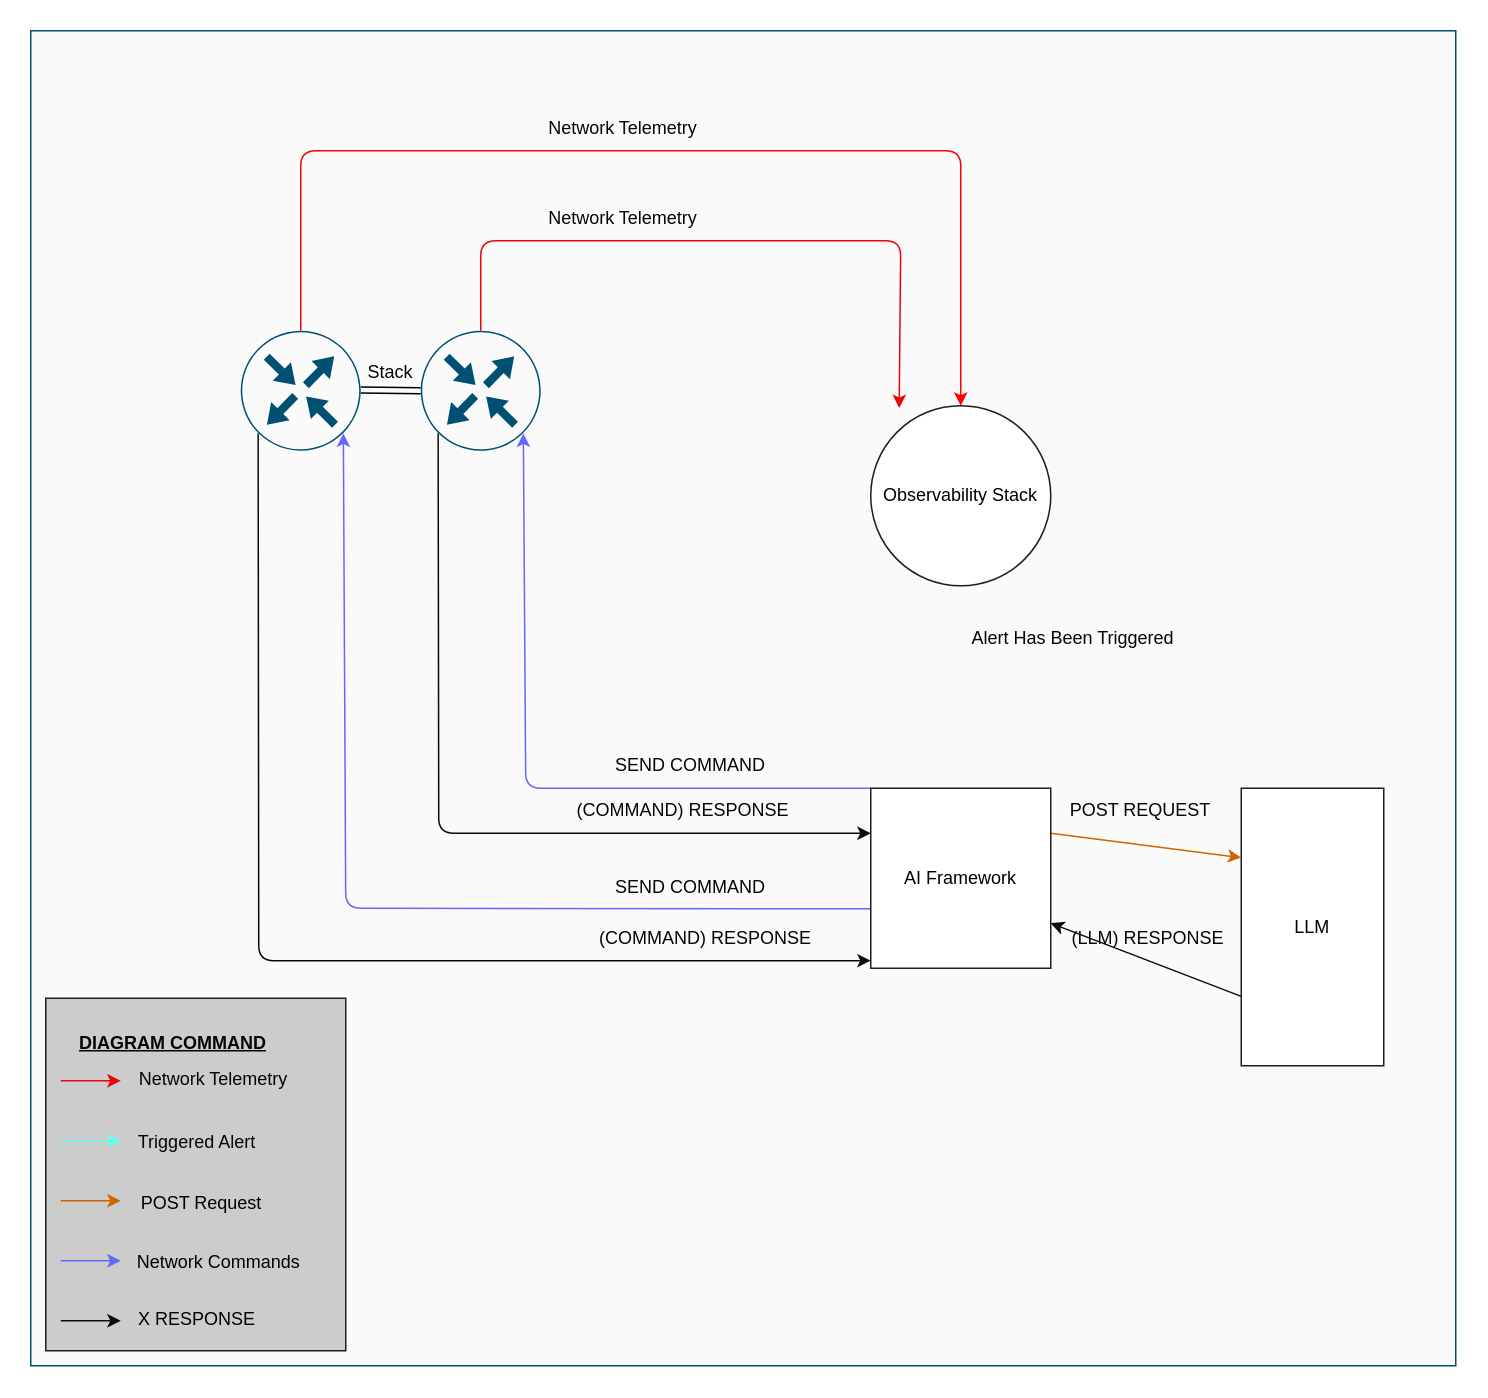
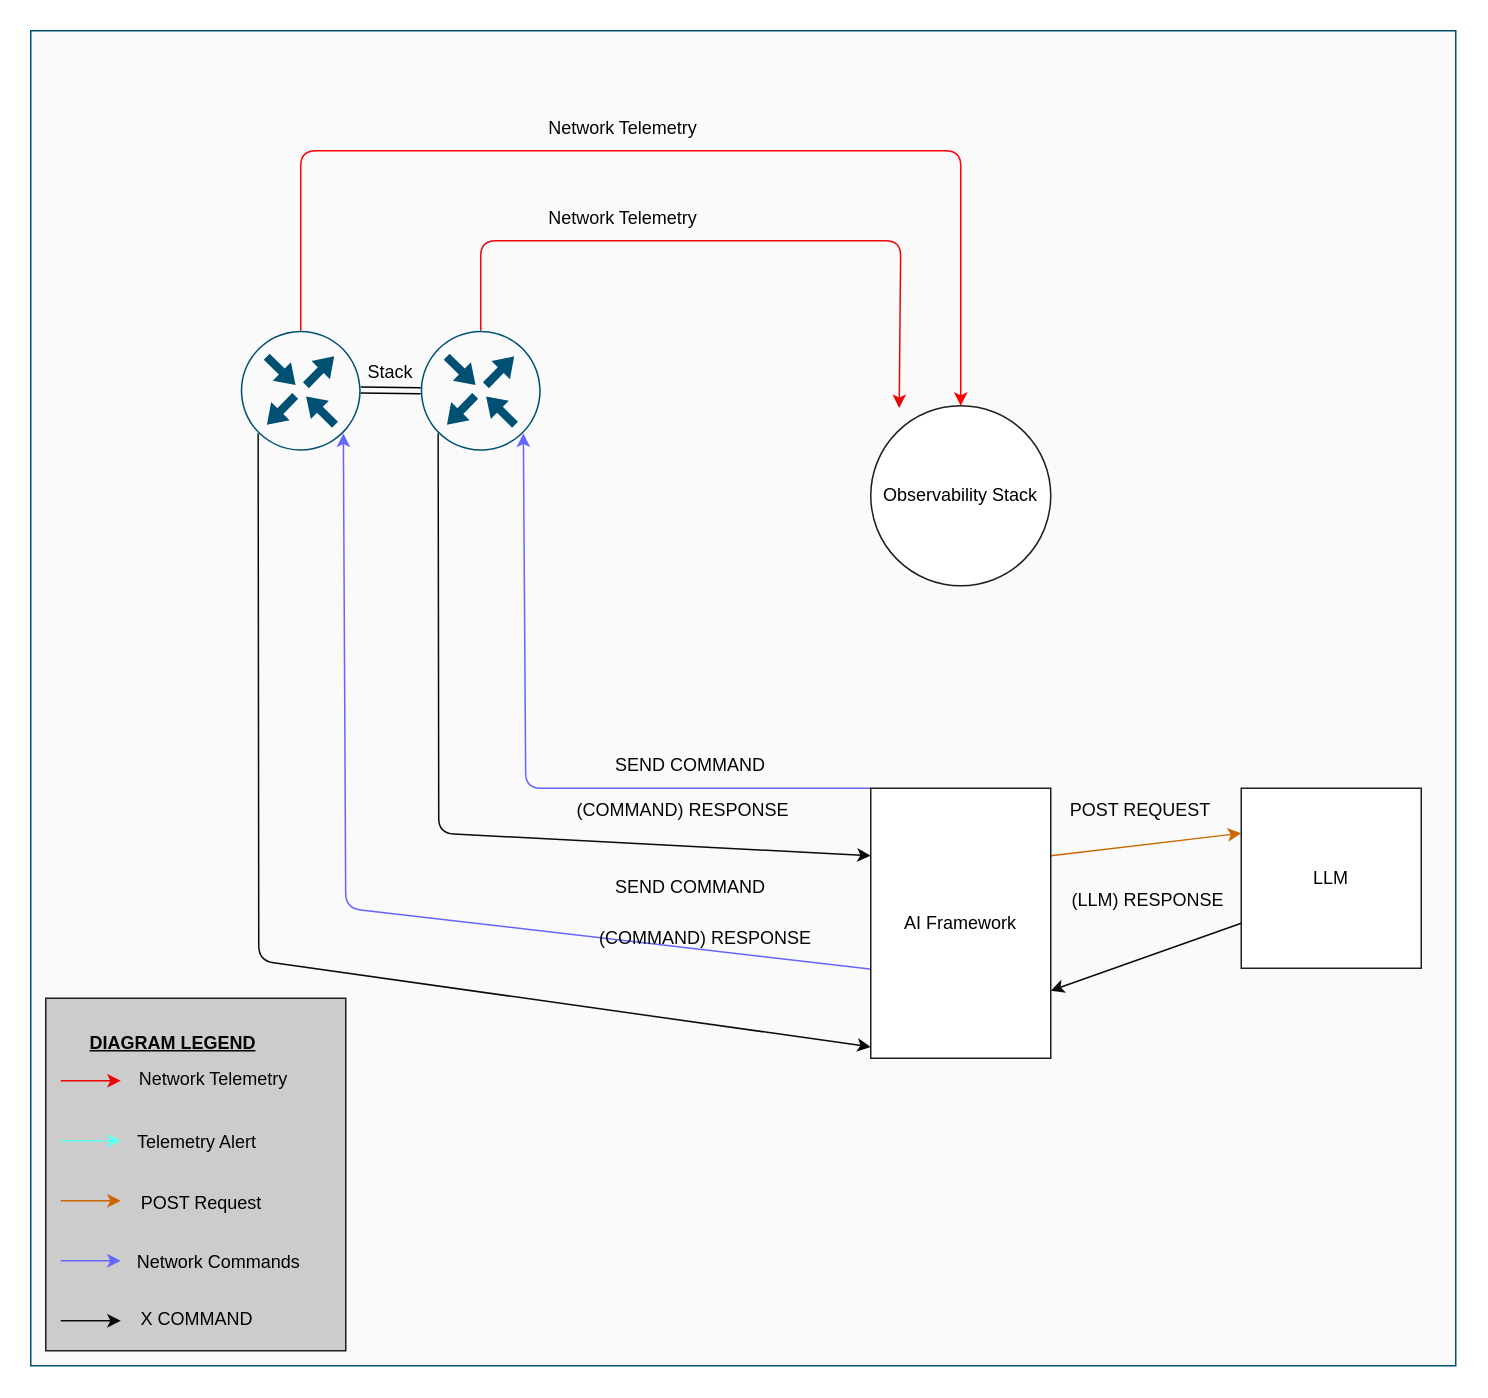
(1073, 638) -> none
(961, 878) -> (961, 923)
(1313, 927) -> (1331, 878)
(1148, 938) -> (1148, 901)
(173, 1043) -> (173, 1043)
(197, 1142) -> (197, 1142)
(197, 1319) -> (197, 1319)
